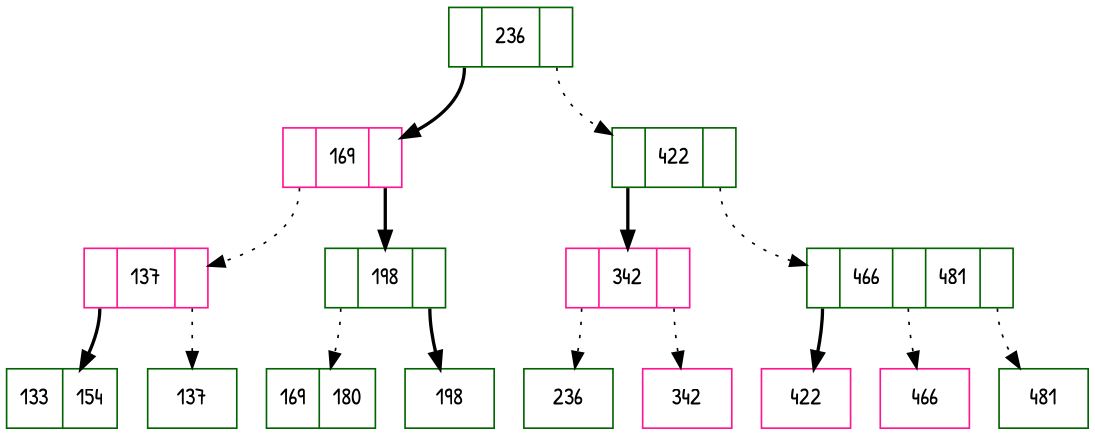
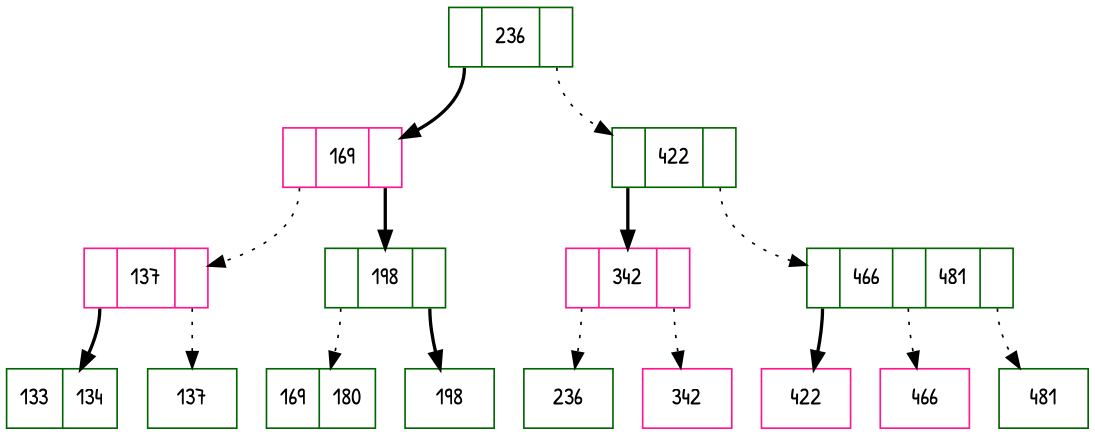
(90, 398) -> (90, 398)
